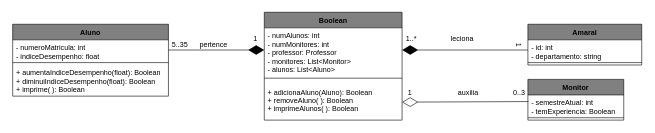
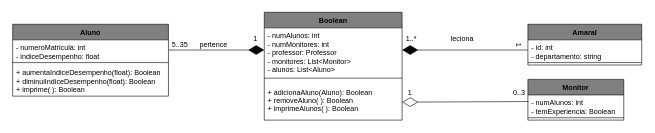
(468, 93) -> none
(567, 103) -> (559, 103)
